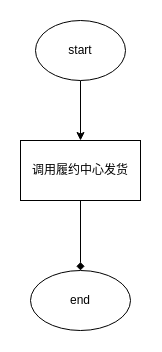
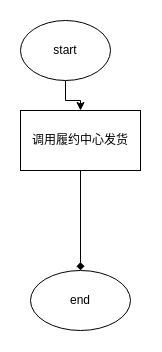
(81, 51) -> (66, 51)
(81, 171) -> (81, 141)
